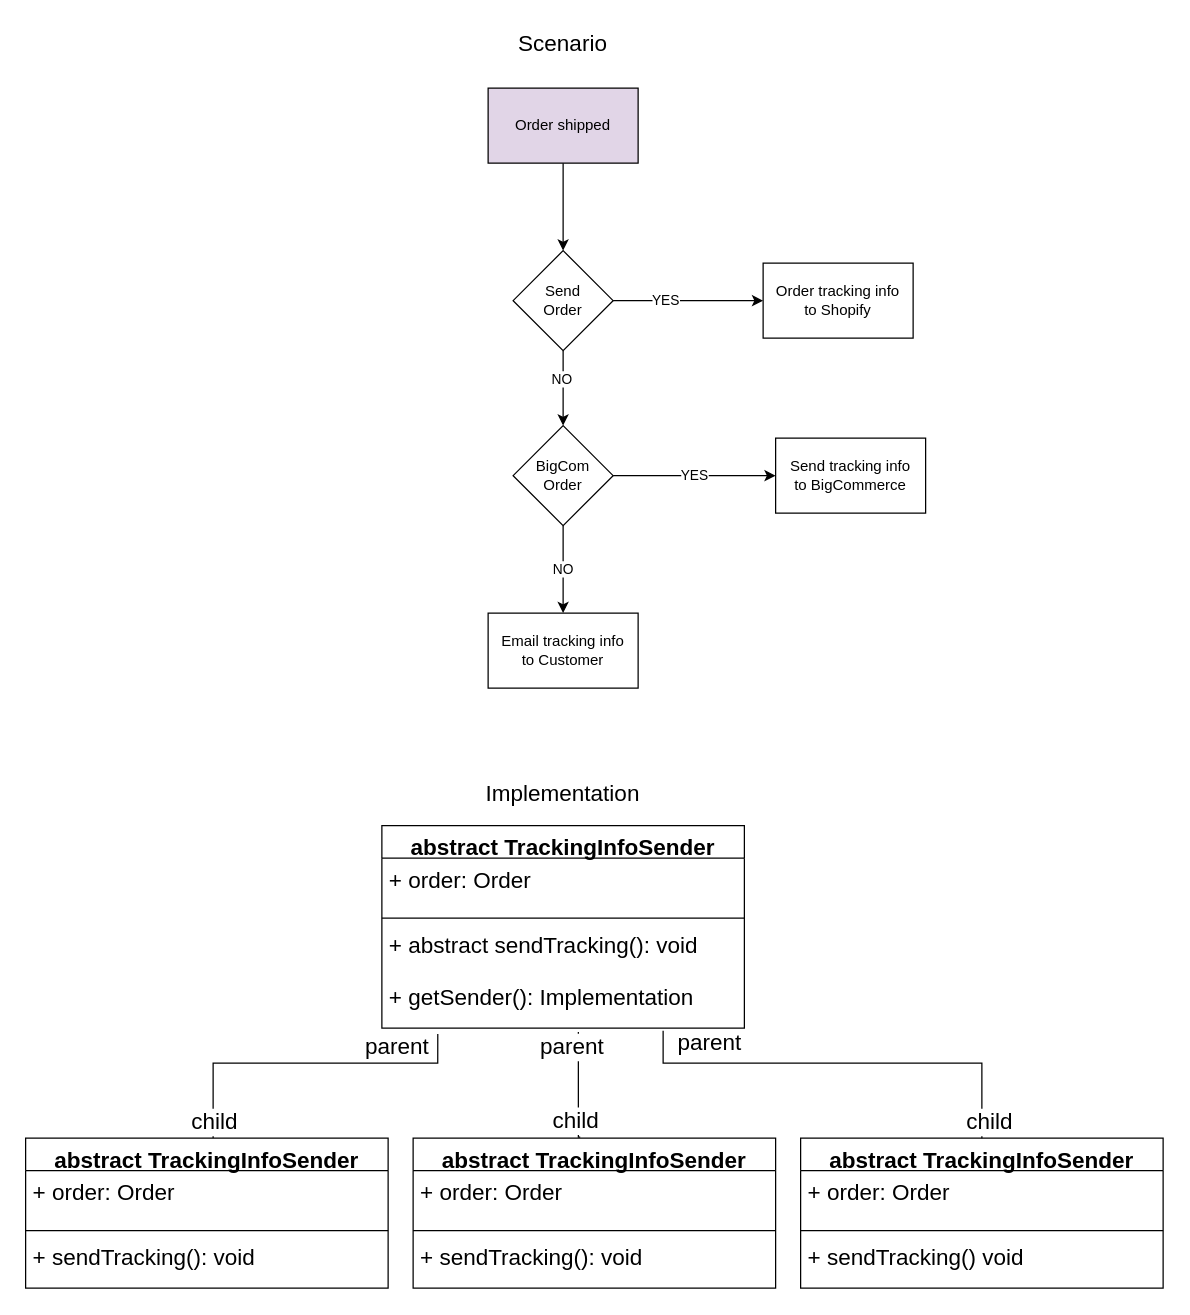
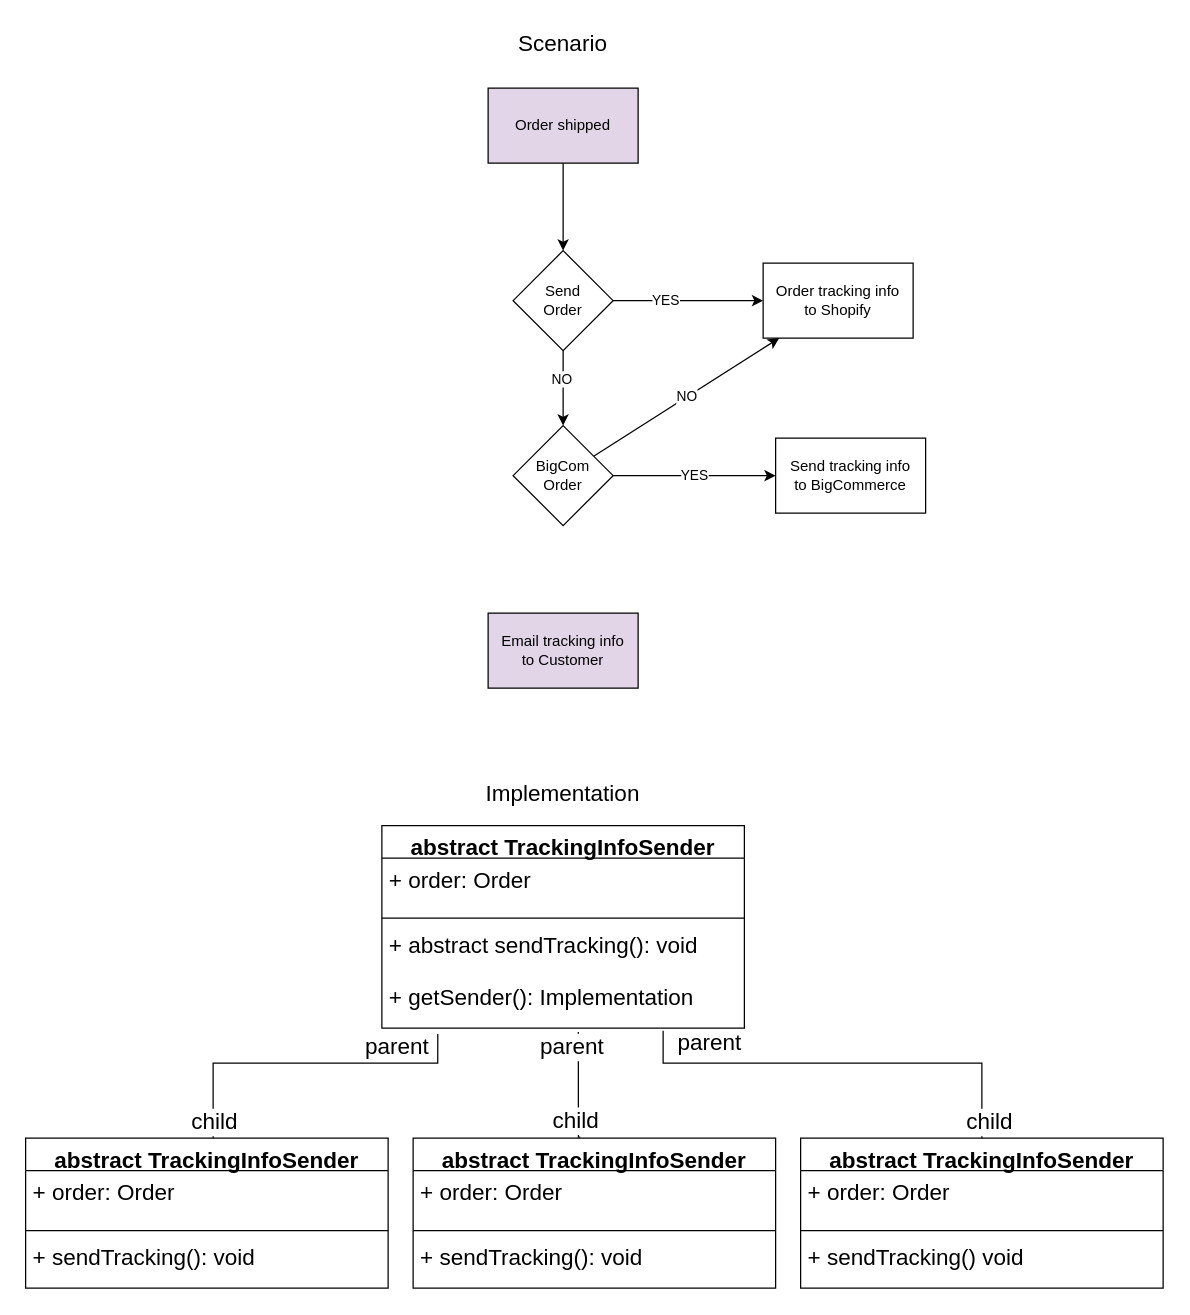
(563, 565) -> (683, 400)
(563, 651) -> (563, 651)
